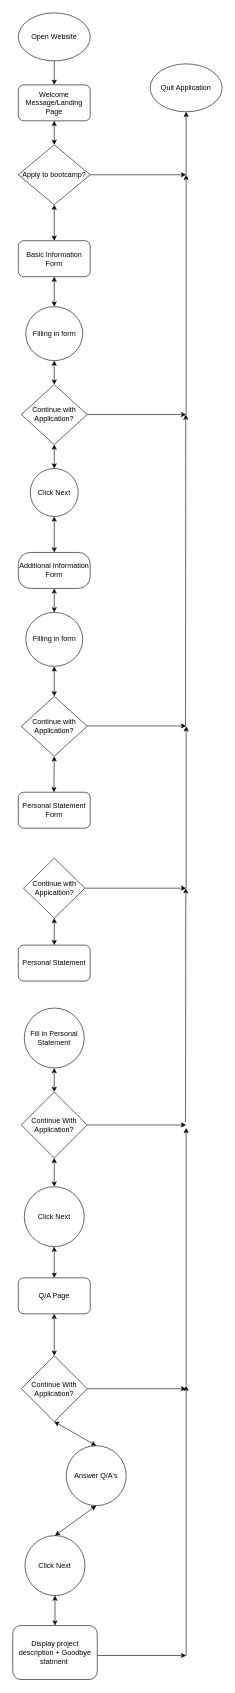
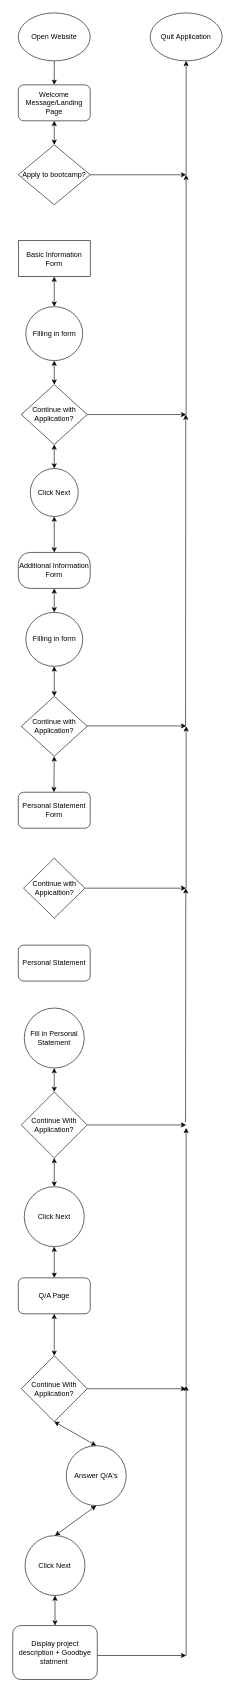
(186, 87) -> (186, 36)
(54, 210) -> none
(54, 258) -> (54, 258)
(54, 940) -> none
